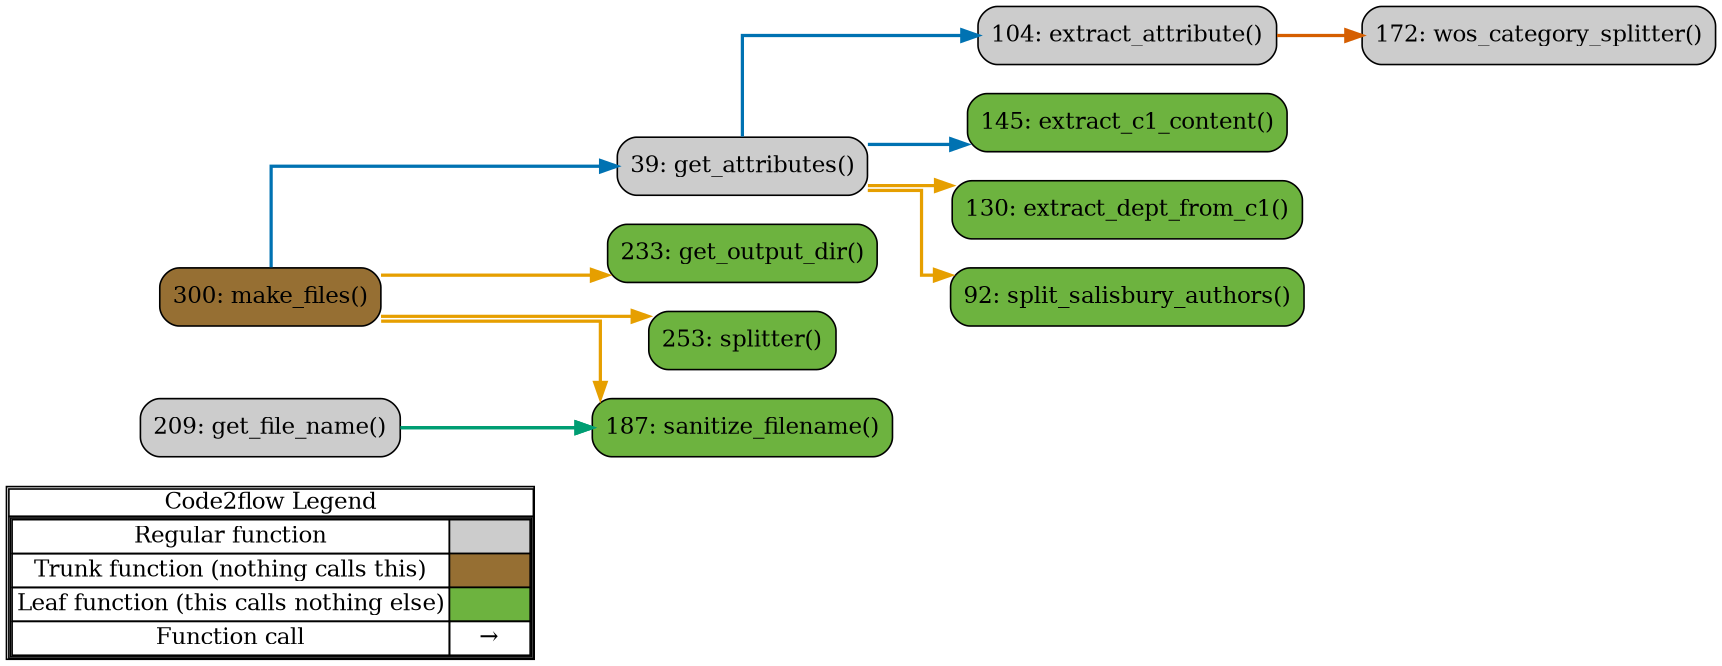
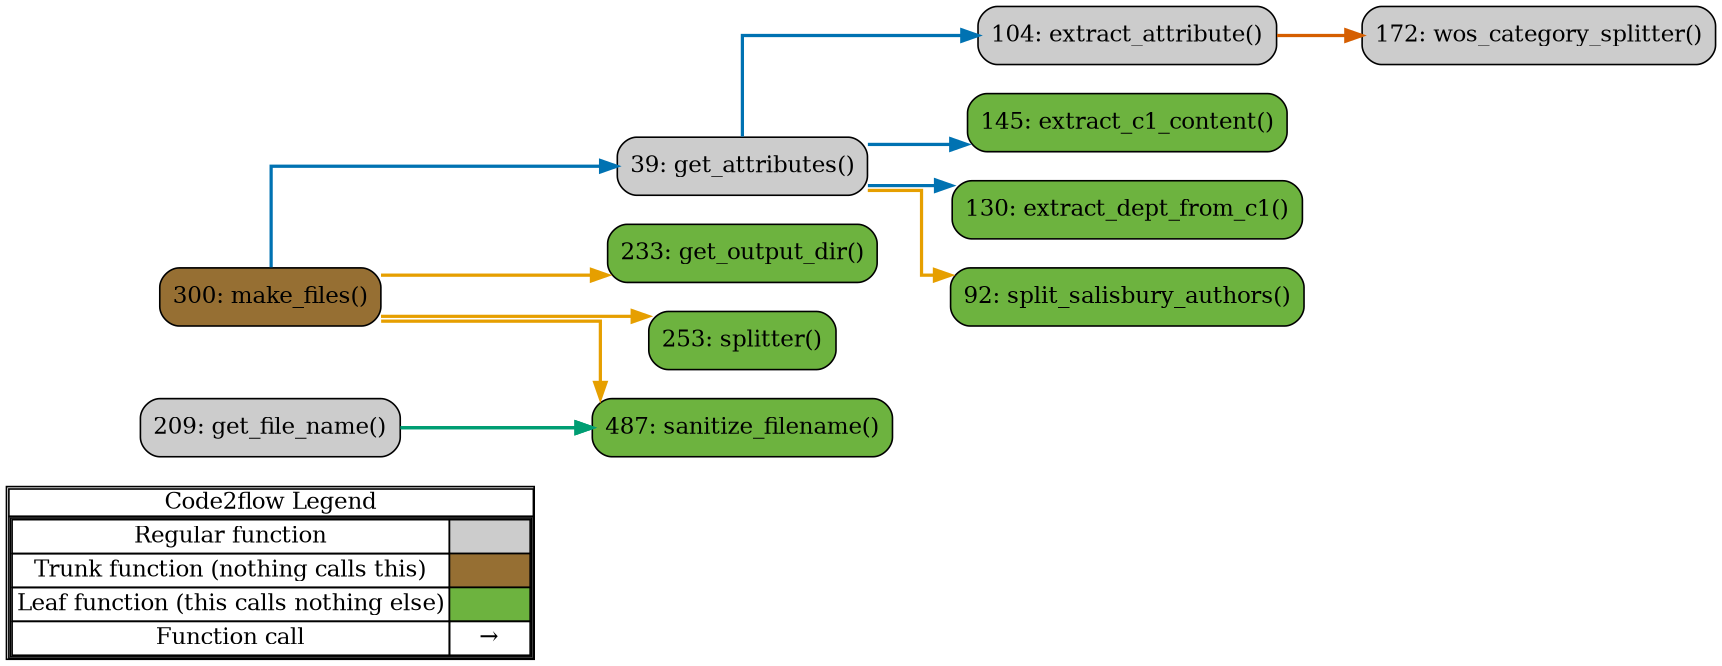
(902, 186) -> (902, 186)
(742, 428) -> (742, 428)
